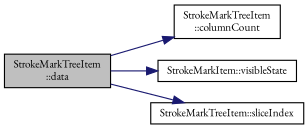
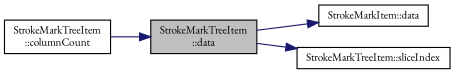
(137, 48) -> (125, 37)
(227, 71) -> (374, 16)
